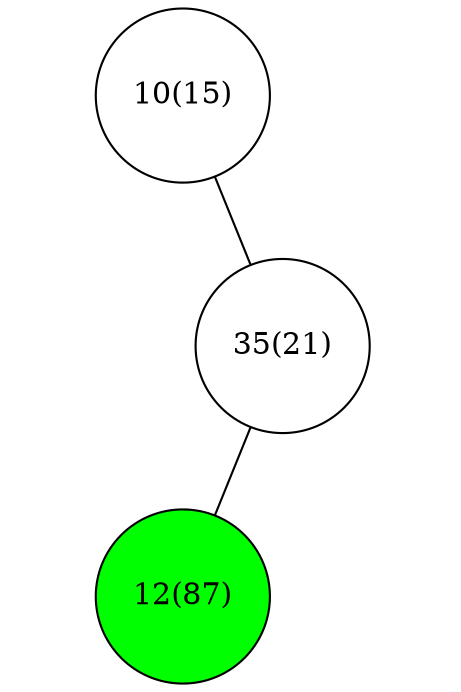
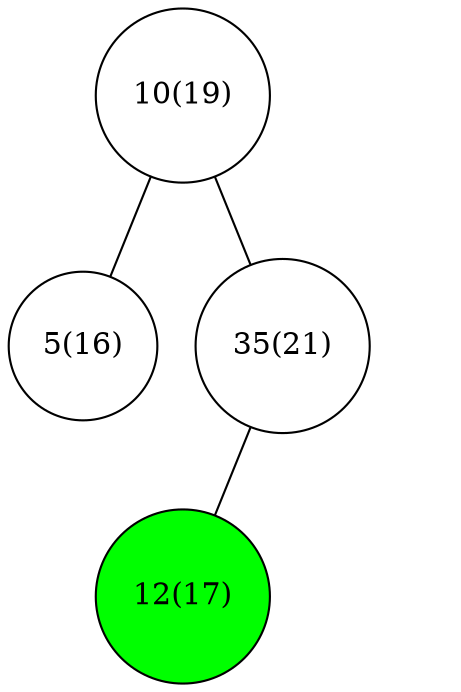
(183, 96) -> (183, 96)
none -> (83, 346)
(183, 597) -> (183, 597)
